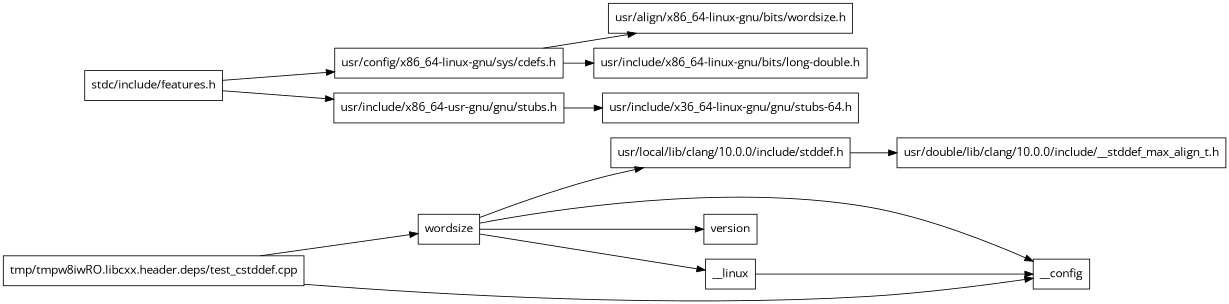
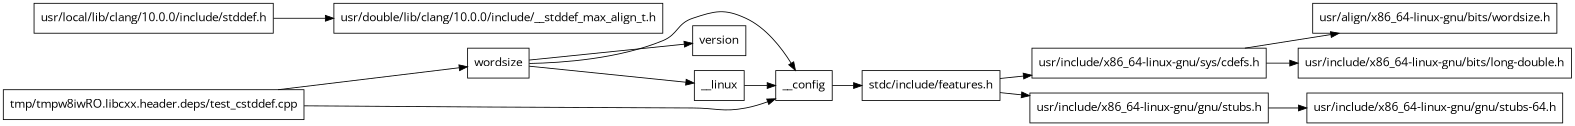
(449, 63) -> (1149, 63)
none -> (843, 86)
(449, 108) -> (1149, 108)
(730, 108) -> (1435, 108)
(557, 190) -> none
